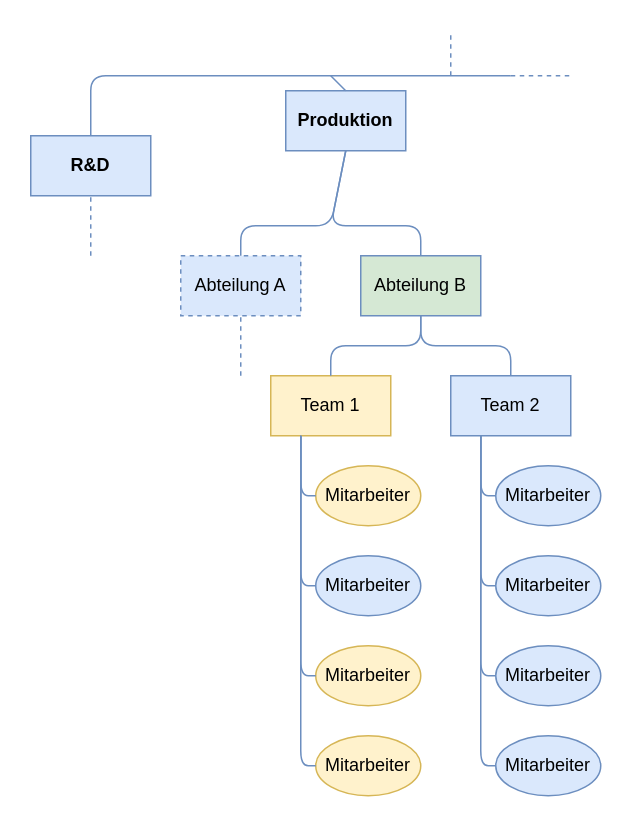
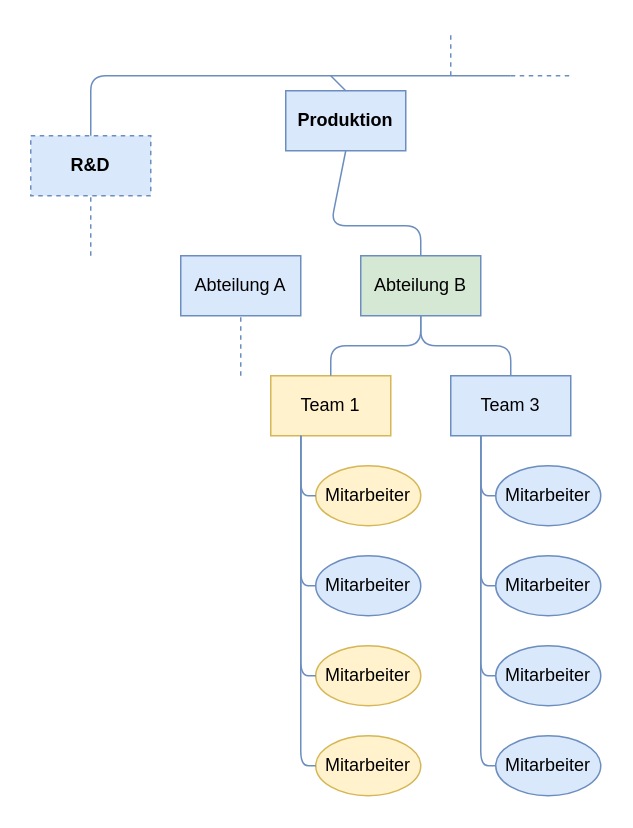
(91, 166) -> (91, 166)
(276, 226) -> none
(241, 286) -> (241, 286)
(511, 406) -> (511, 406)
